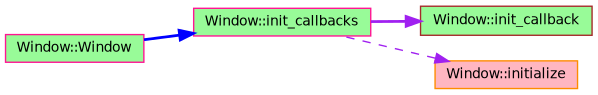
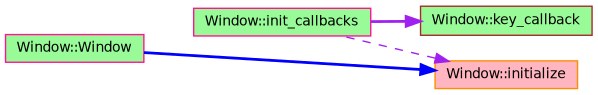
(506, 21) -> (506, 21)
(162, 37) -> (282, 61)
